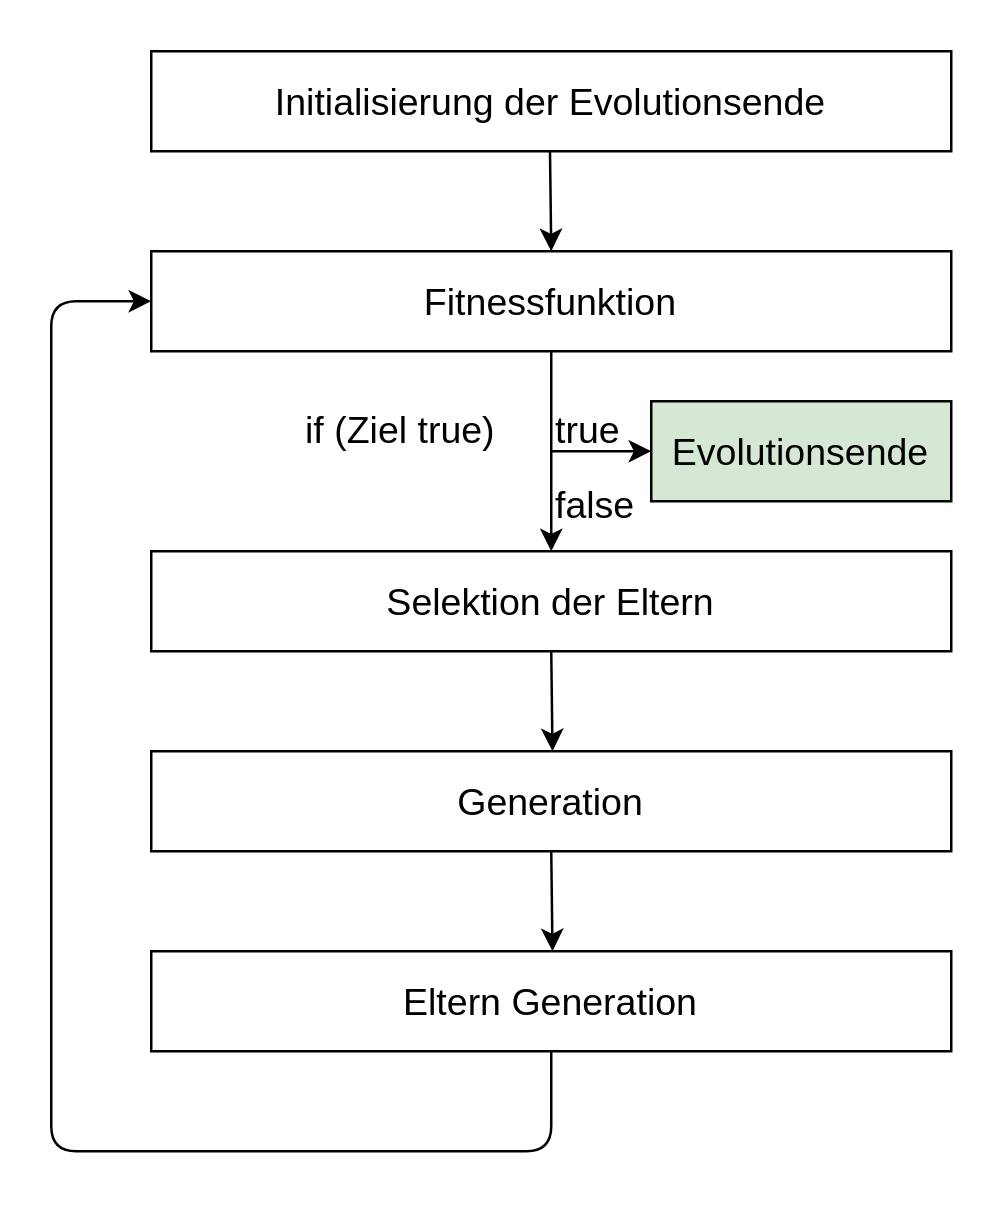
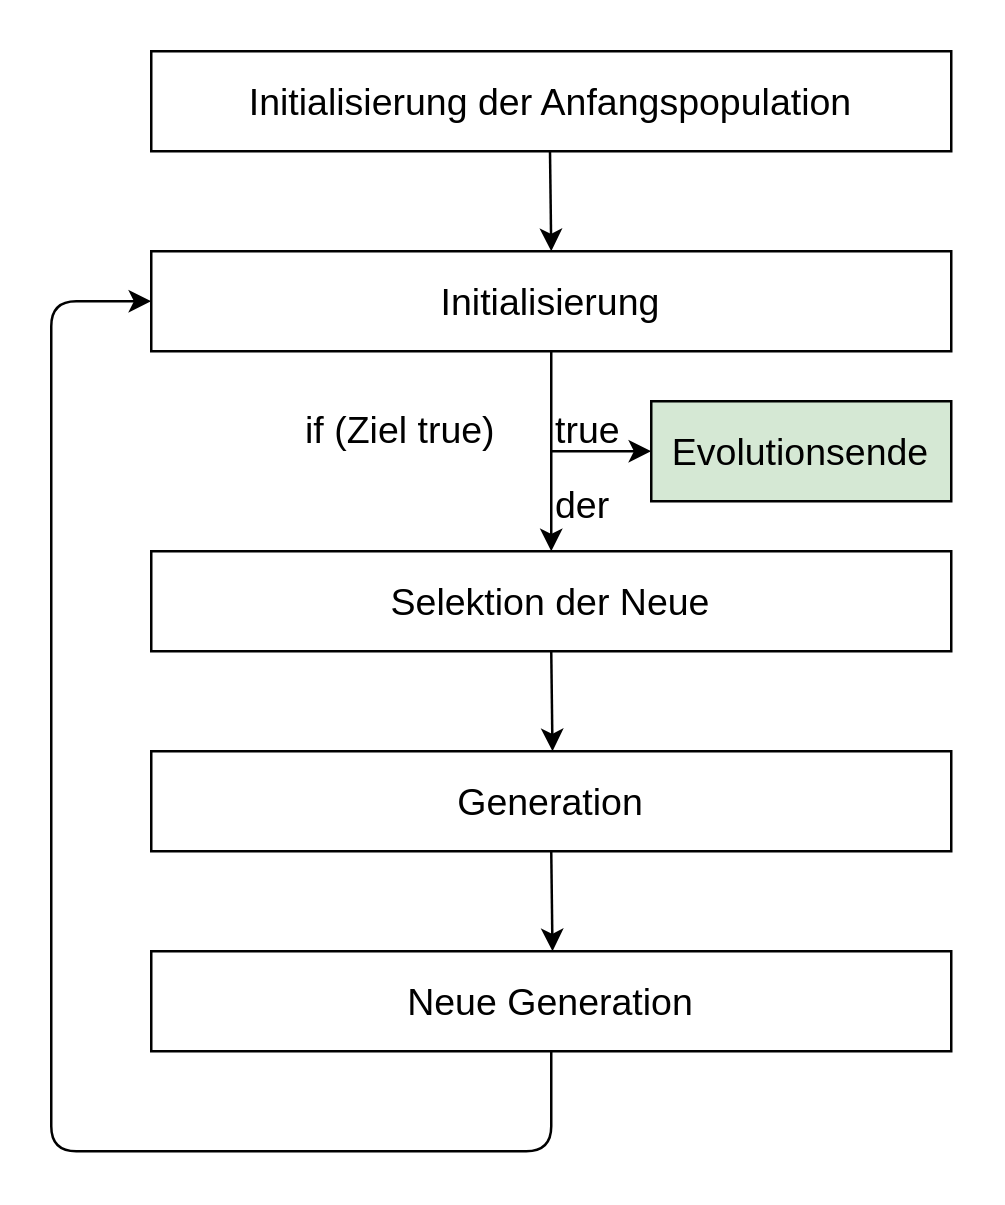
(551, 101) -> (551, 101)
(551, 301) -> (551, 301)
(594, 502) -> (581, 502)
(551, 601) -> (551, 601)
(551, 1001) -> (551, 1001)
